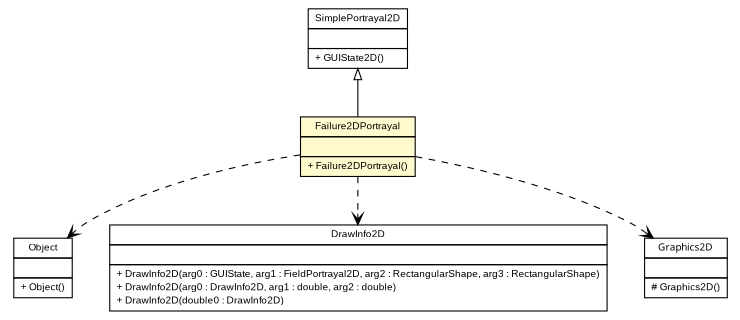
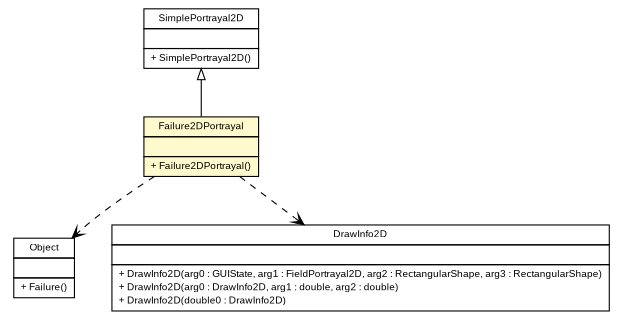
(350, 58) -> (201, 58)
(685, 268) -> none
(43, 287) -> (44, 287)
